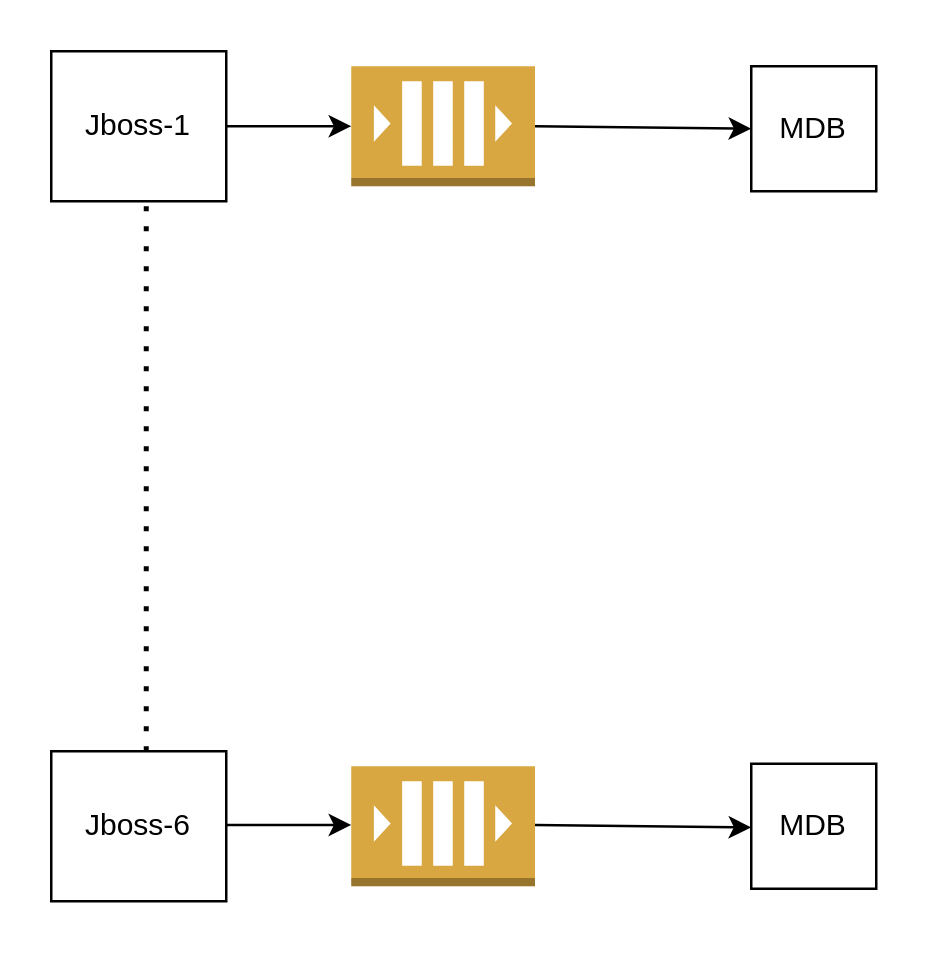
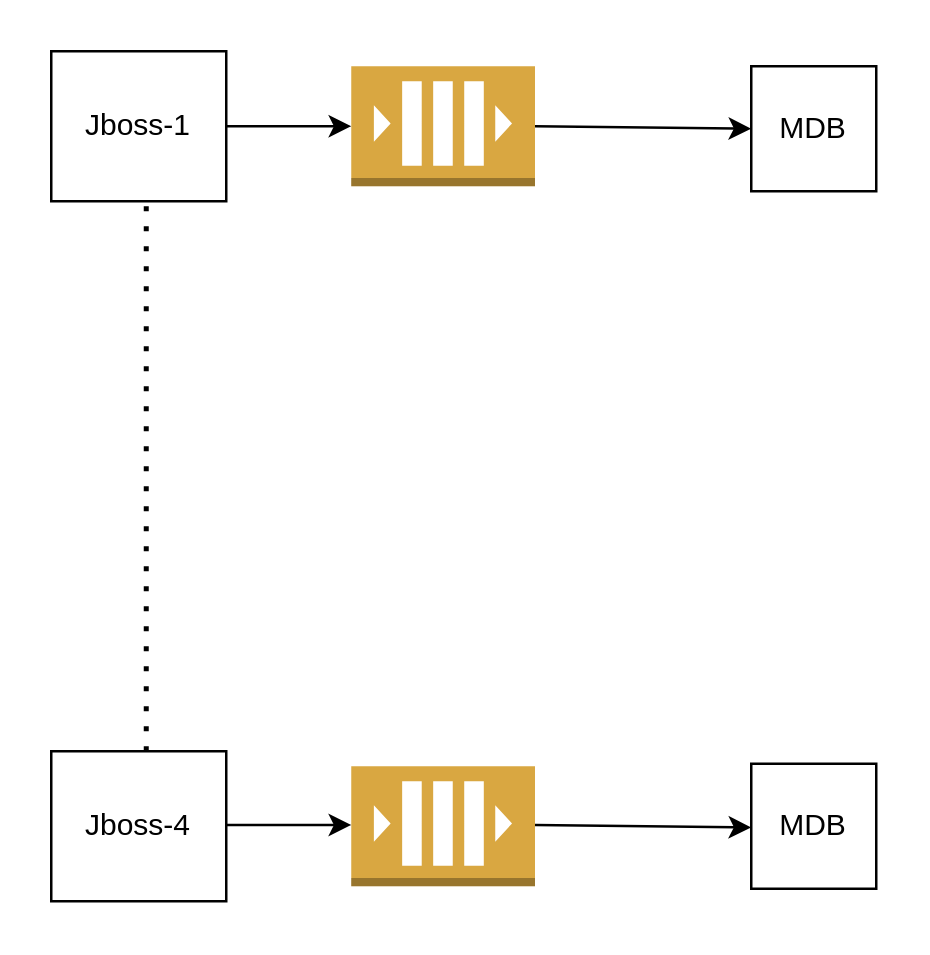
(139, 826) -> (139, 826)
